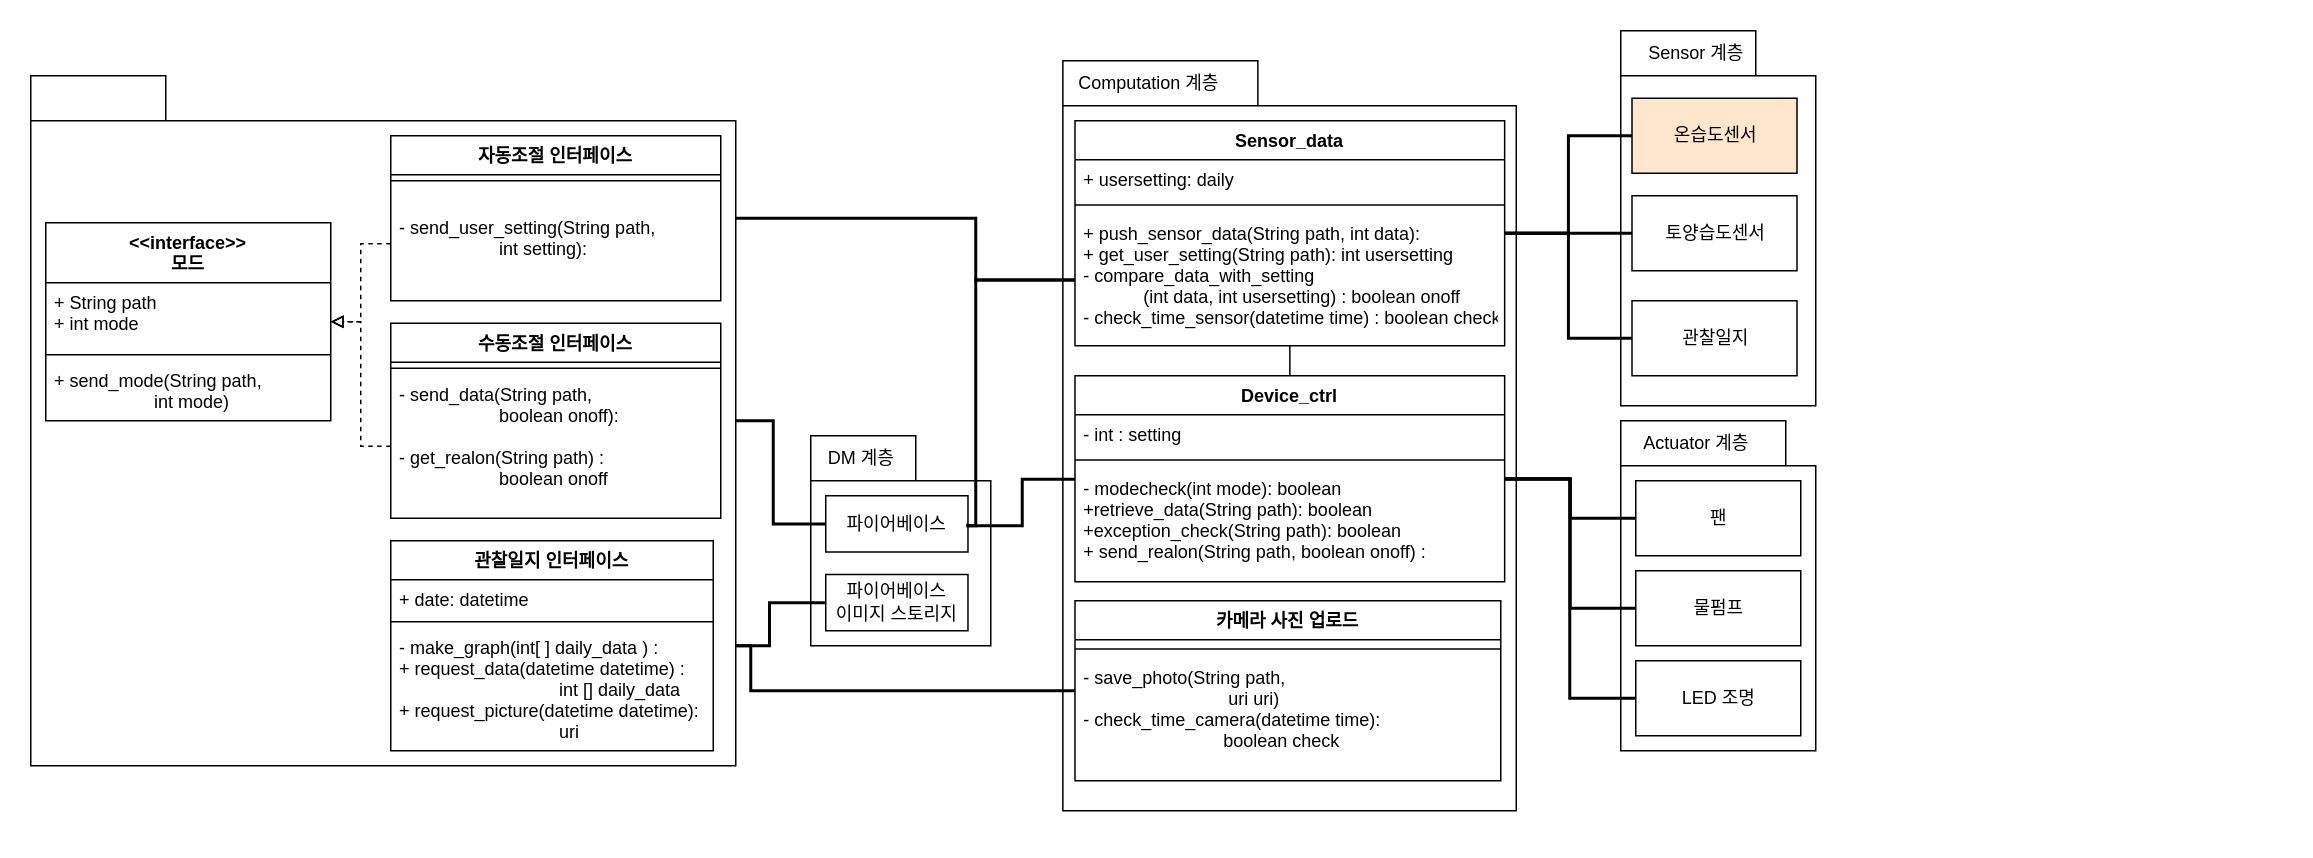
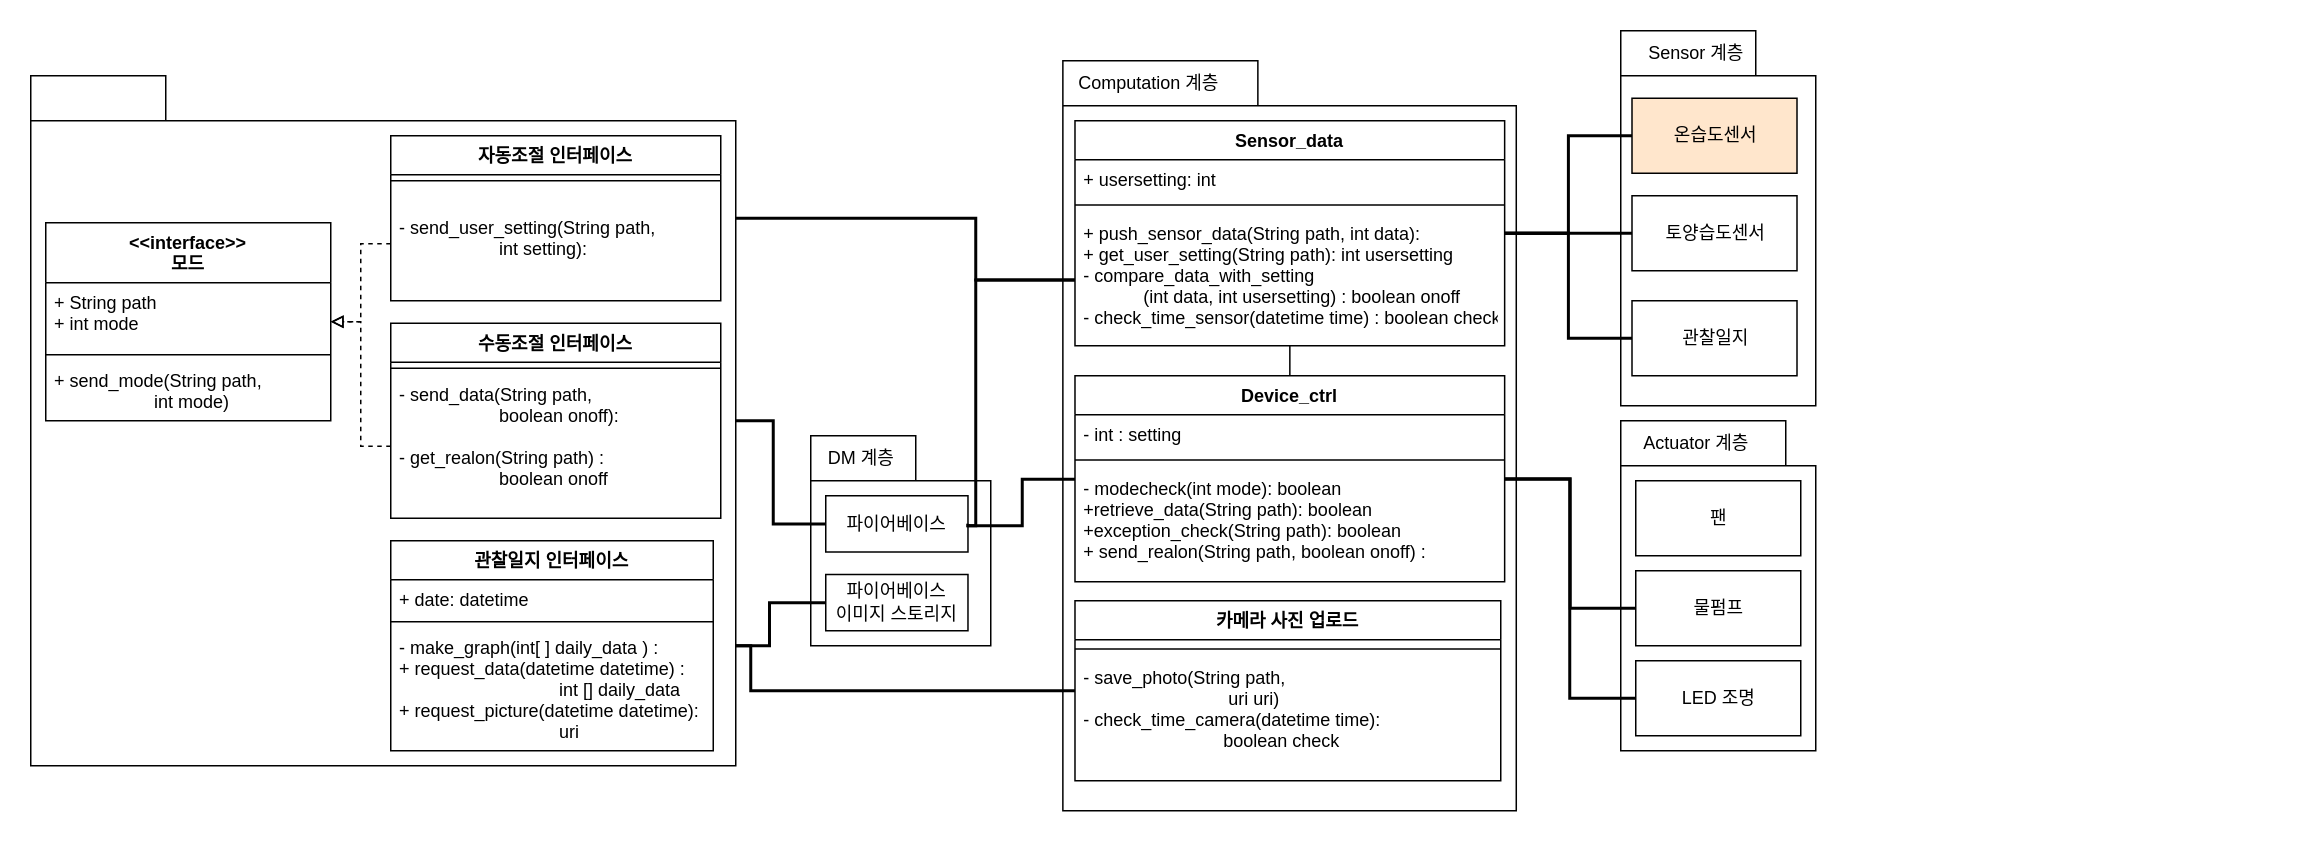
(1170, 180) -> (1162, 180)
(1604, 518) -> none
